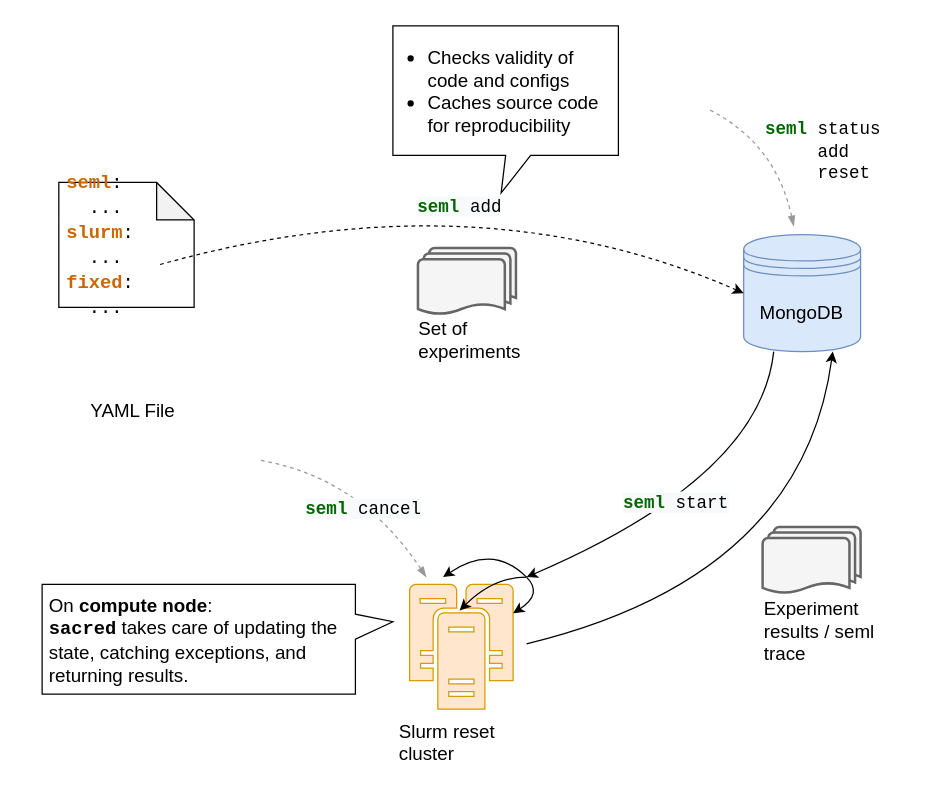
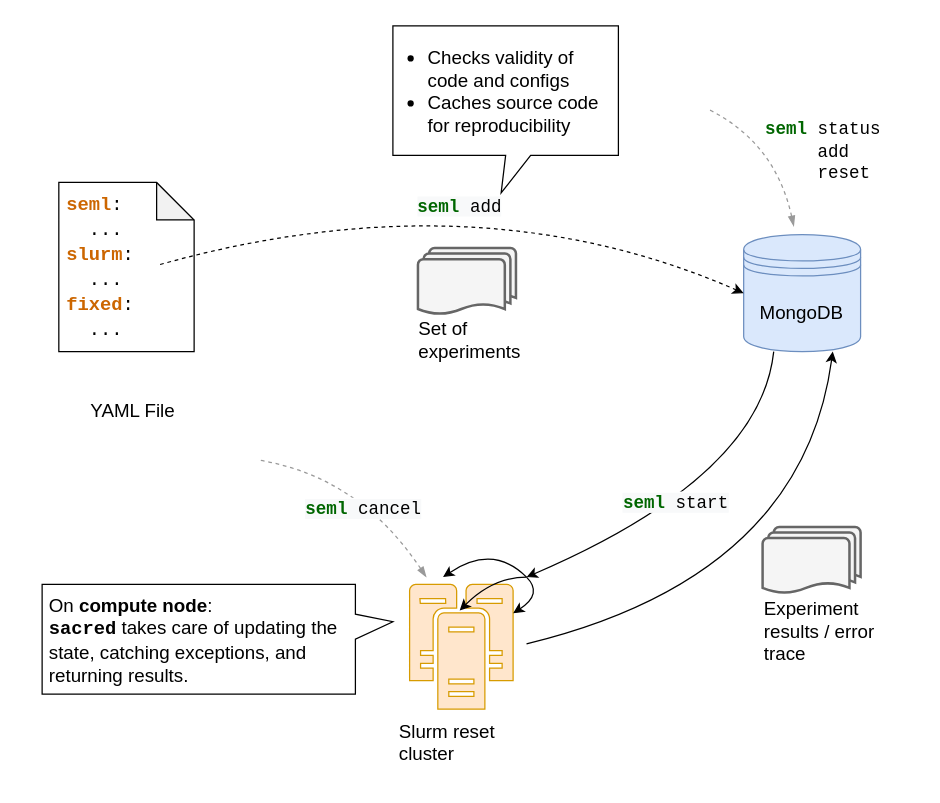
(126, 245) -> (126, 267)
(822, 631) -> (822, 631)
